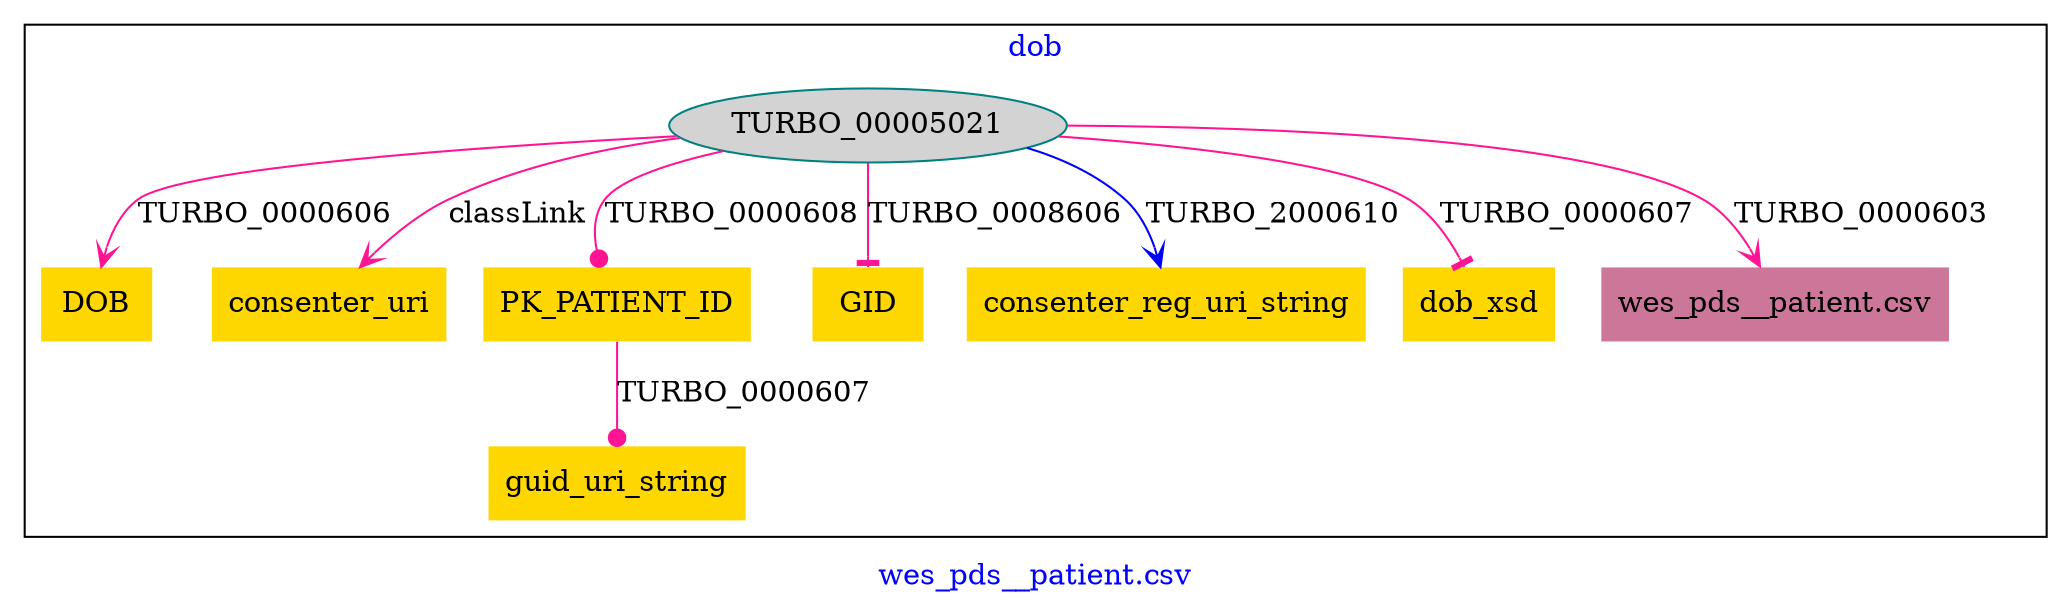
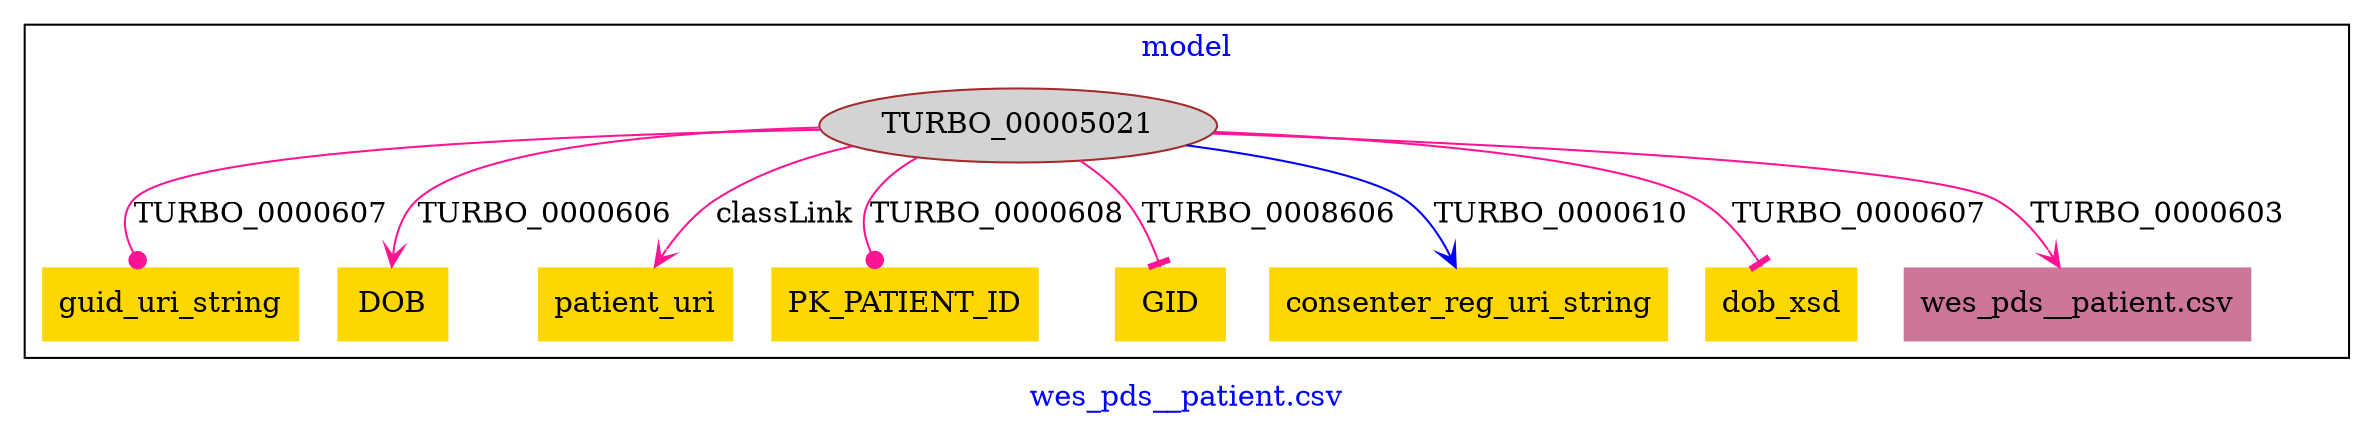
(1036, 48) -> (1187, 48)
(868, 125) -> (1018, 125)
(1273, 215) -> (1561, 215)
(329, 304) -> (636, 304)
(617, 386) -> (445, 145)
